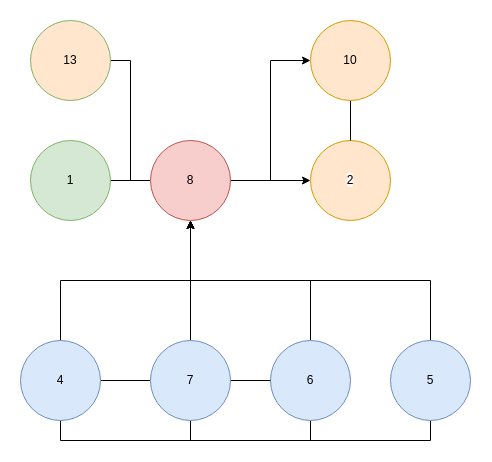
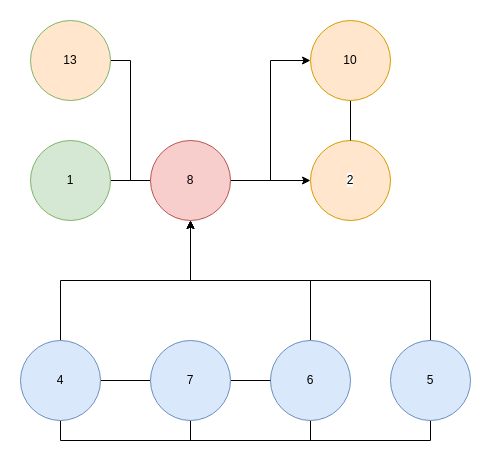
(191, 311) -> none
